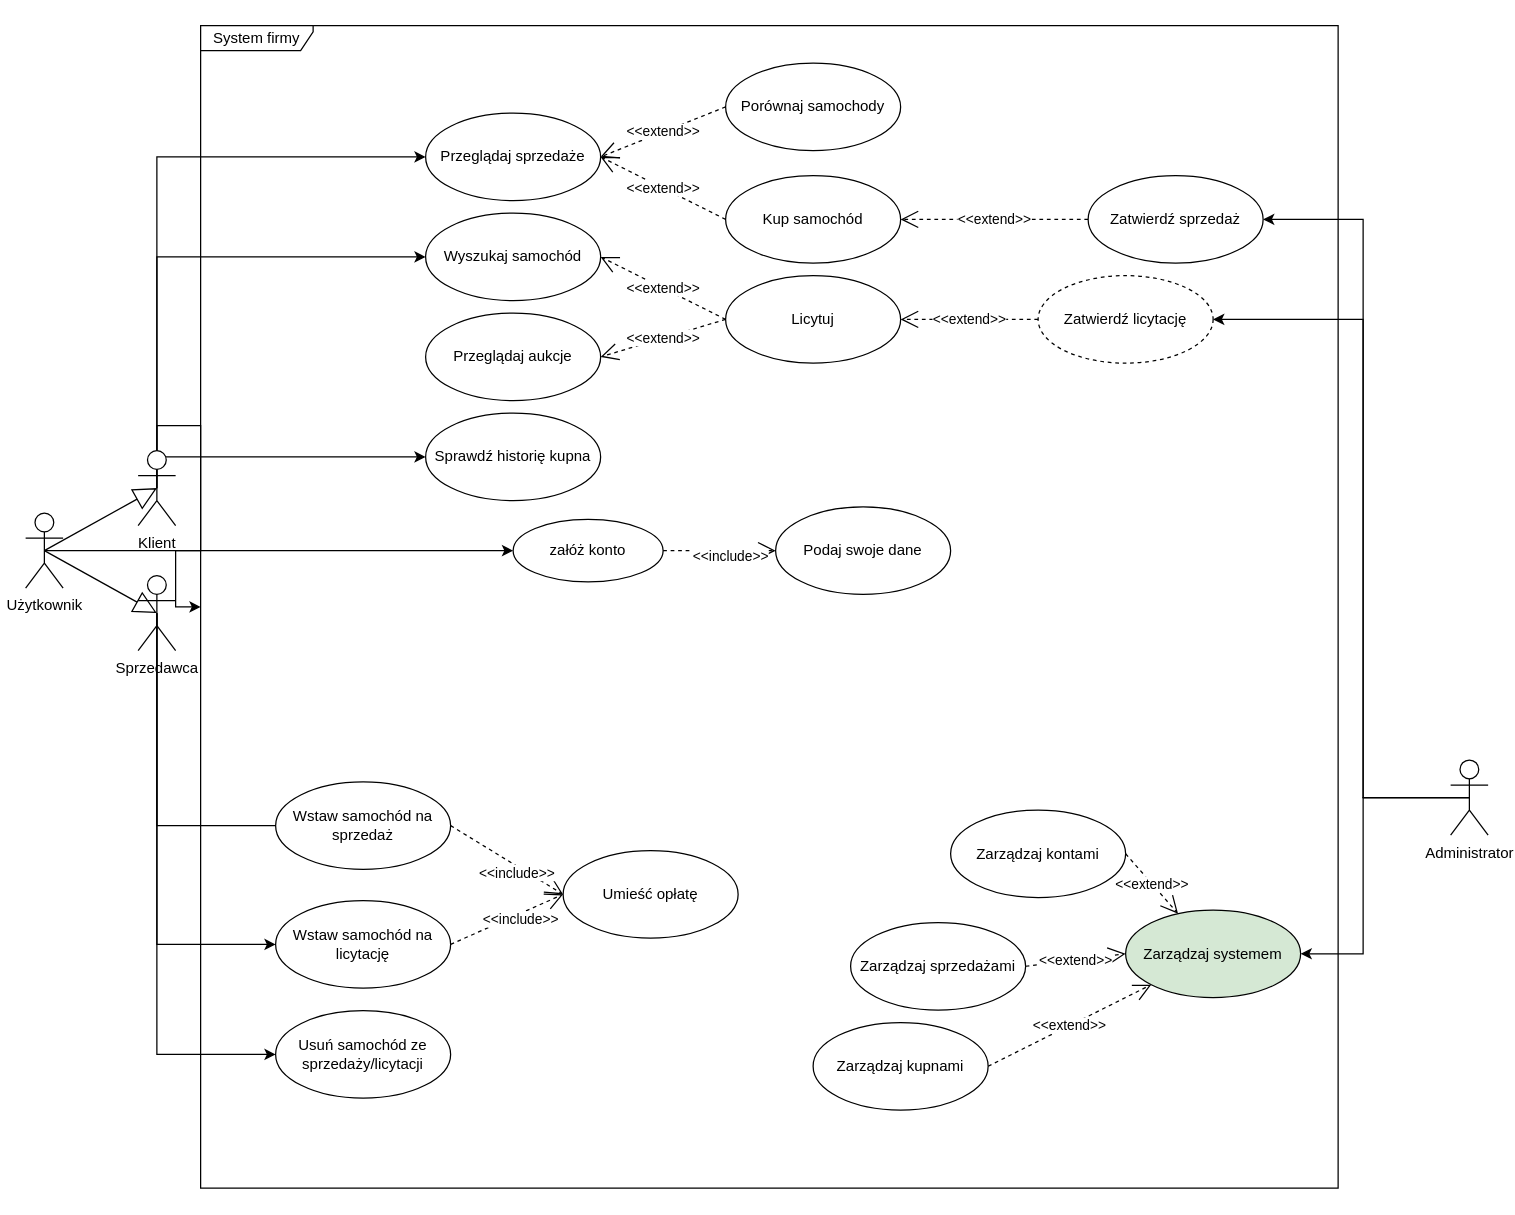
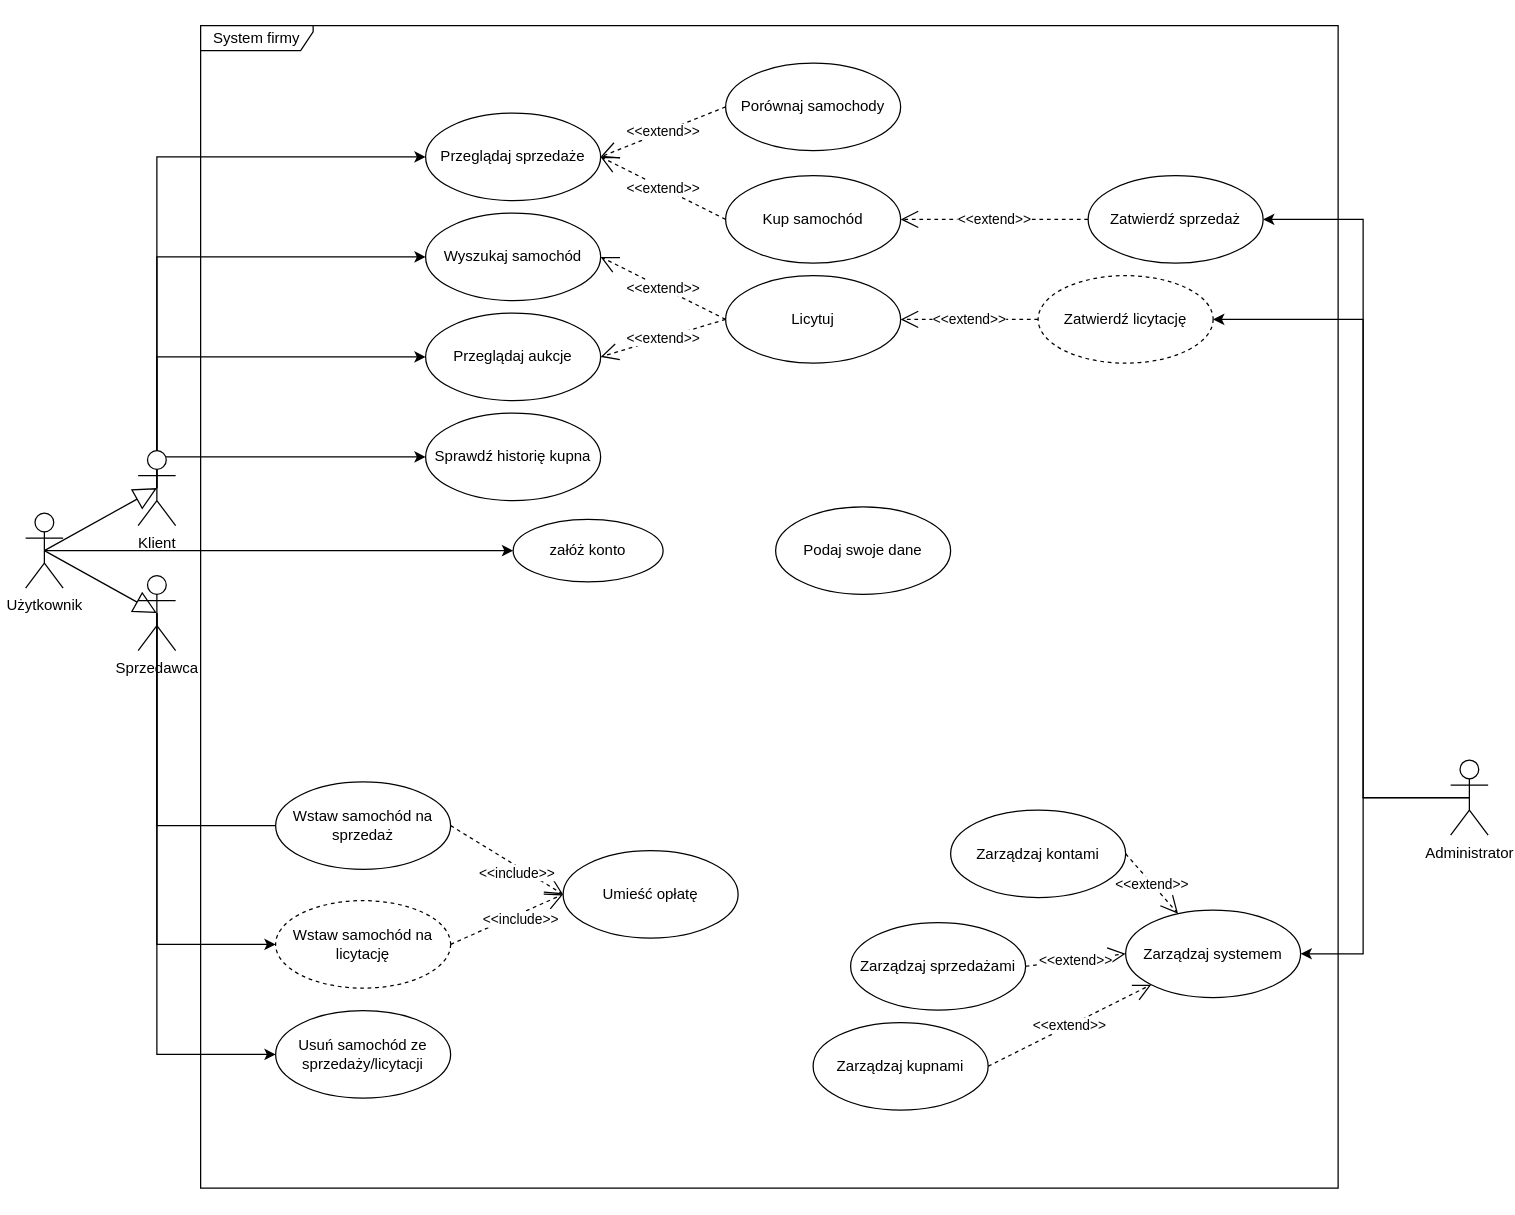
(717, 551) -> none
(176, 588) -> (287, 357)
(363, 944) -> (363, 944)
(1213, 954) -> (1213, 954)
